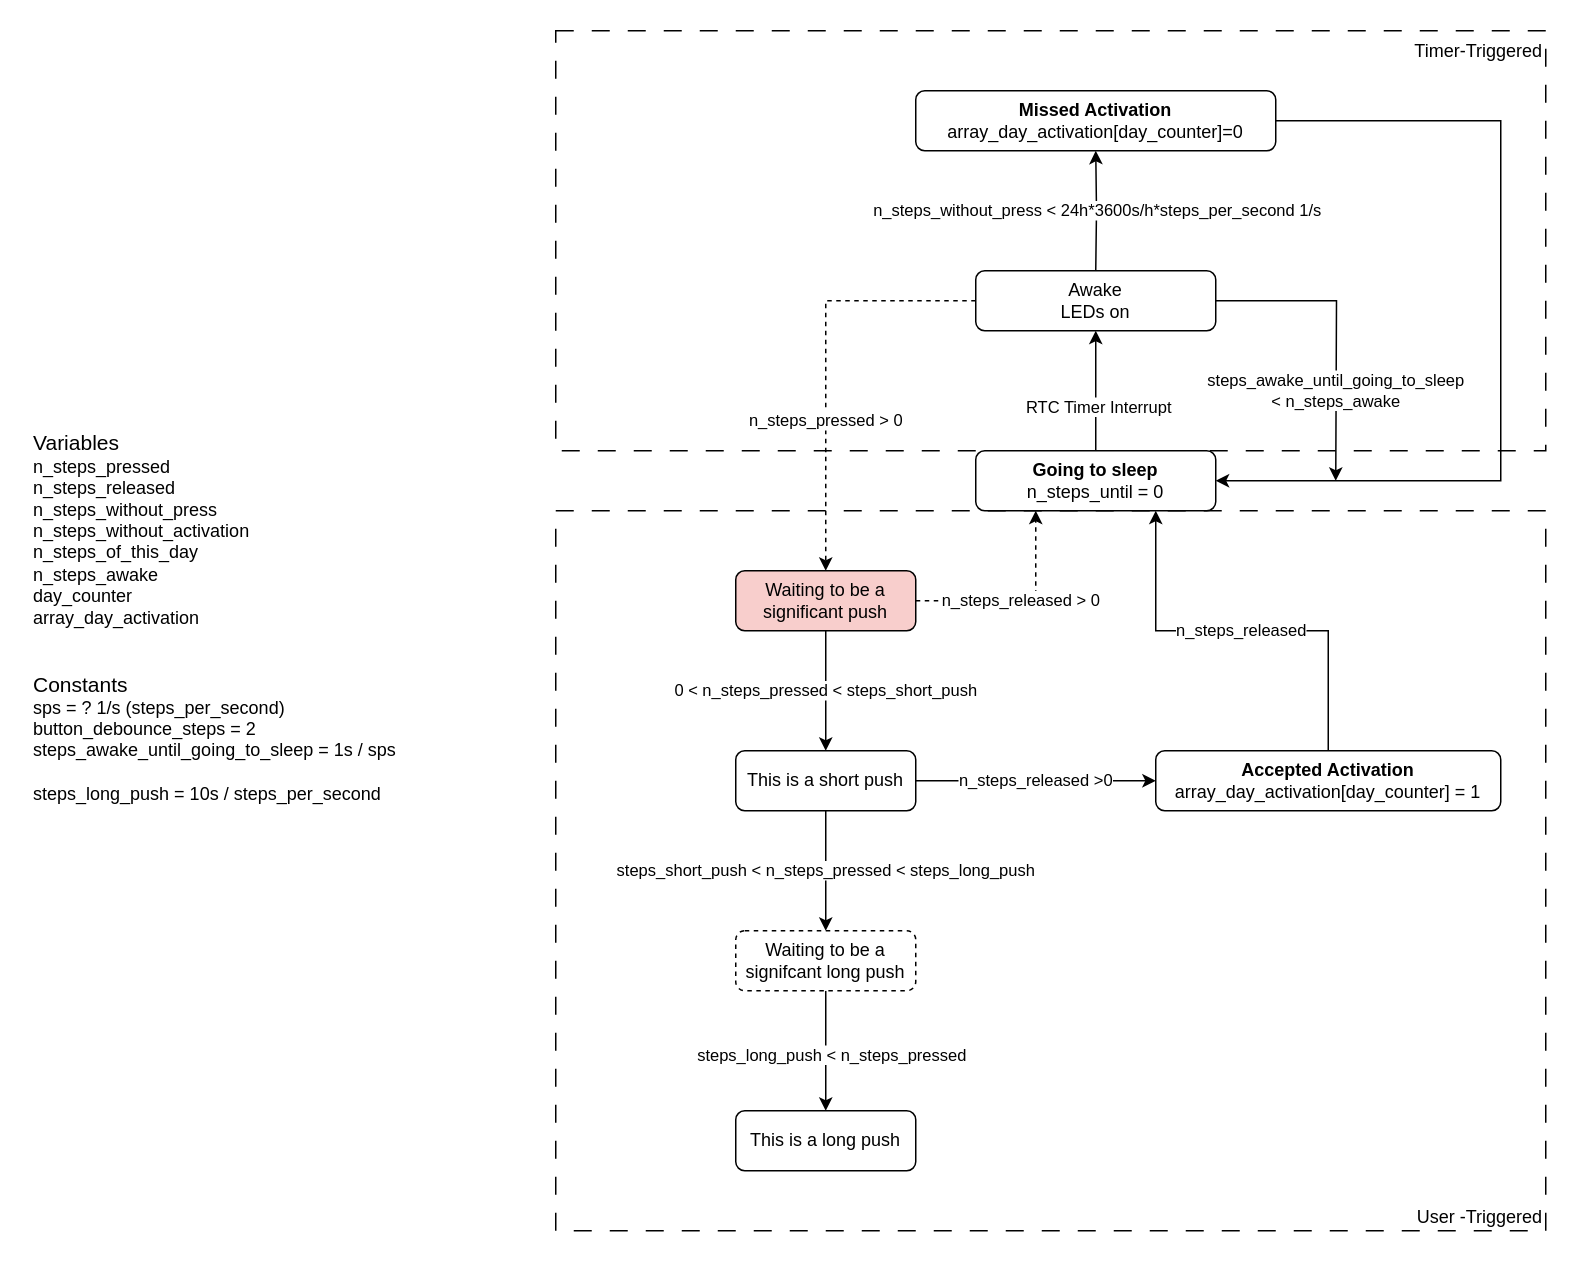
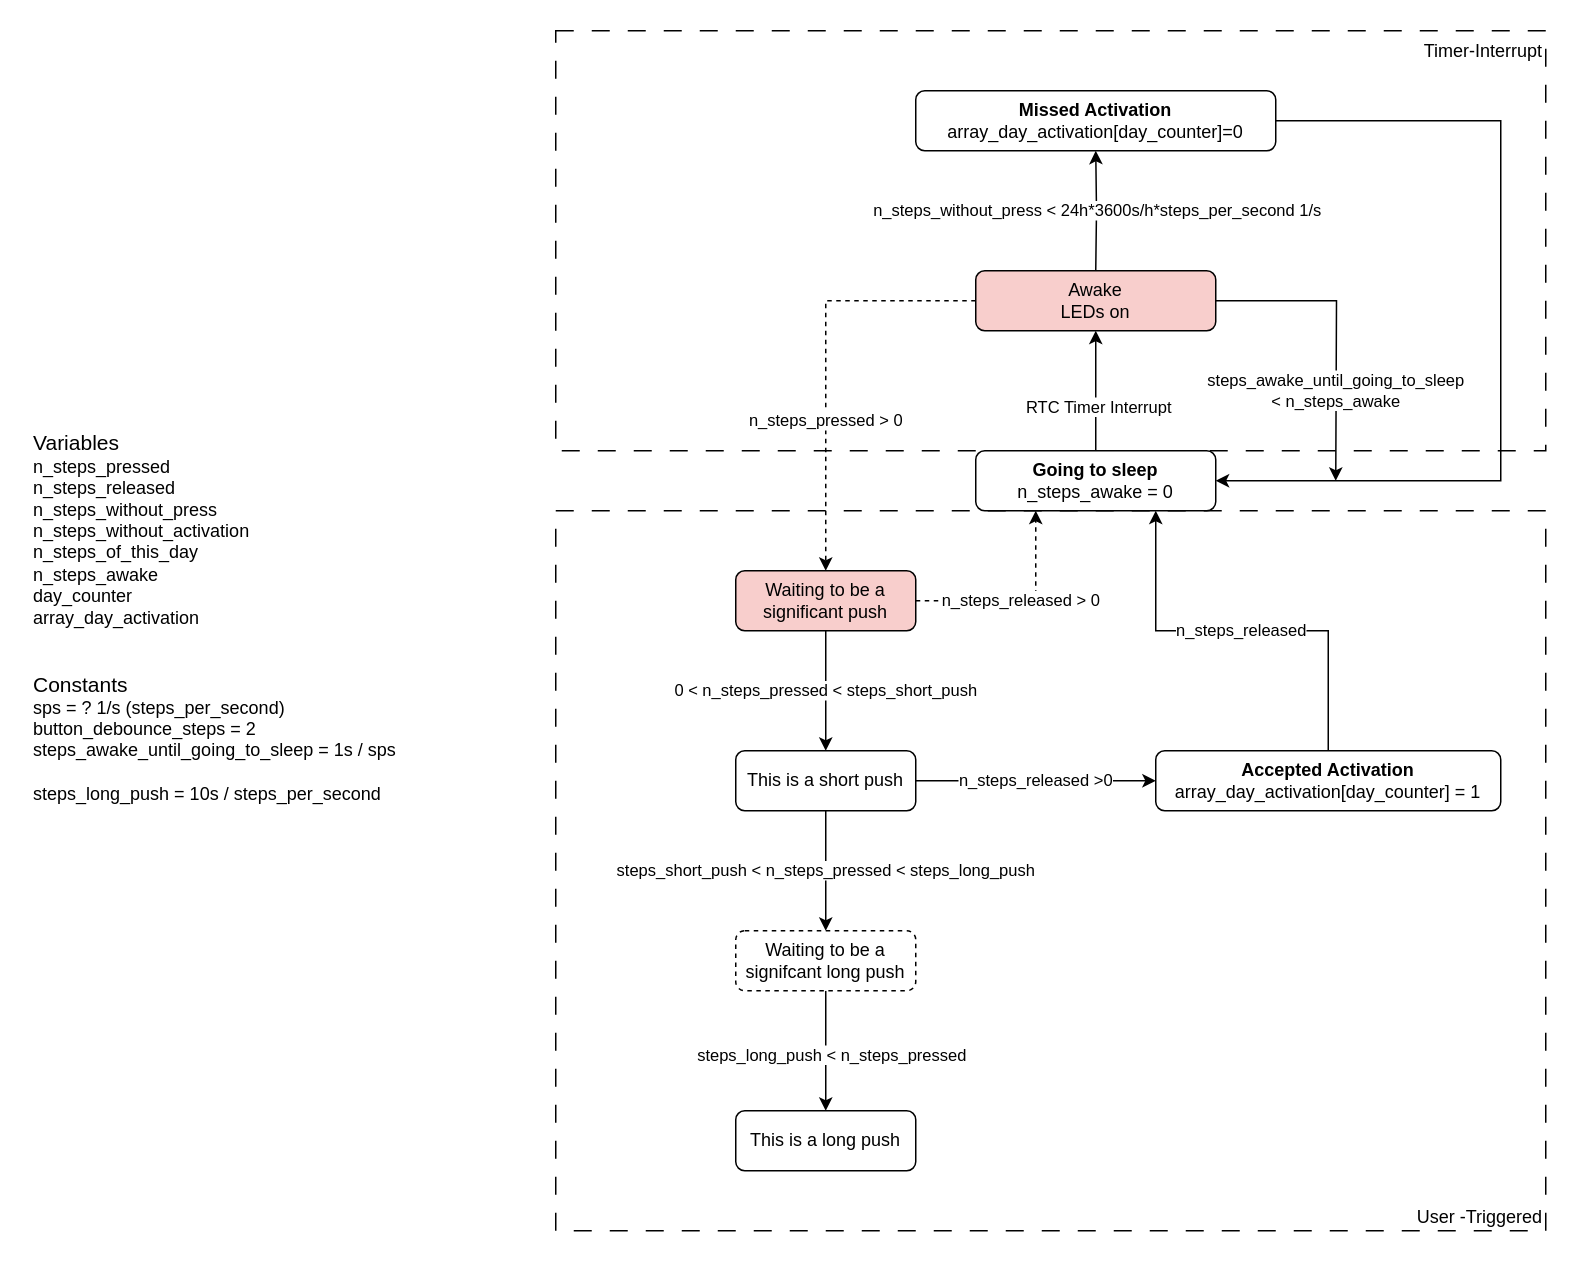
(1472, 52) -> (1469, 52)
(1096, 301) -> (1096, 301)
(1096, 481) -> (1096, 481)
